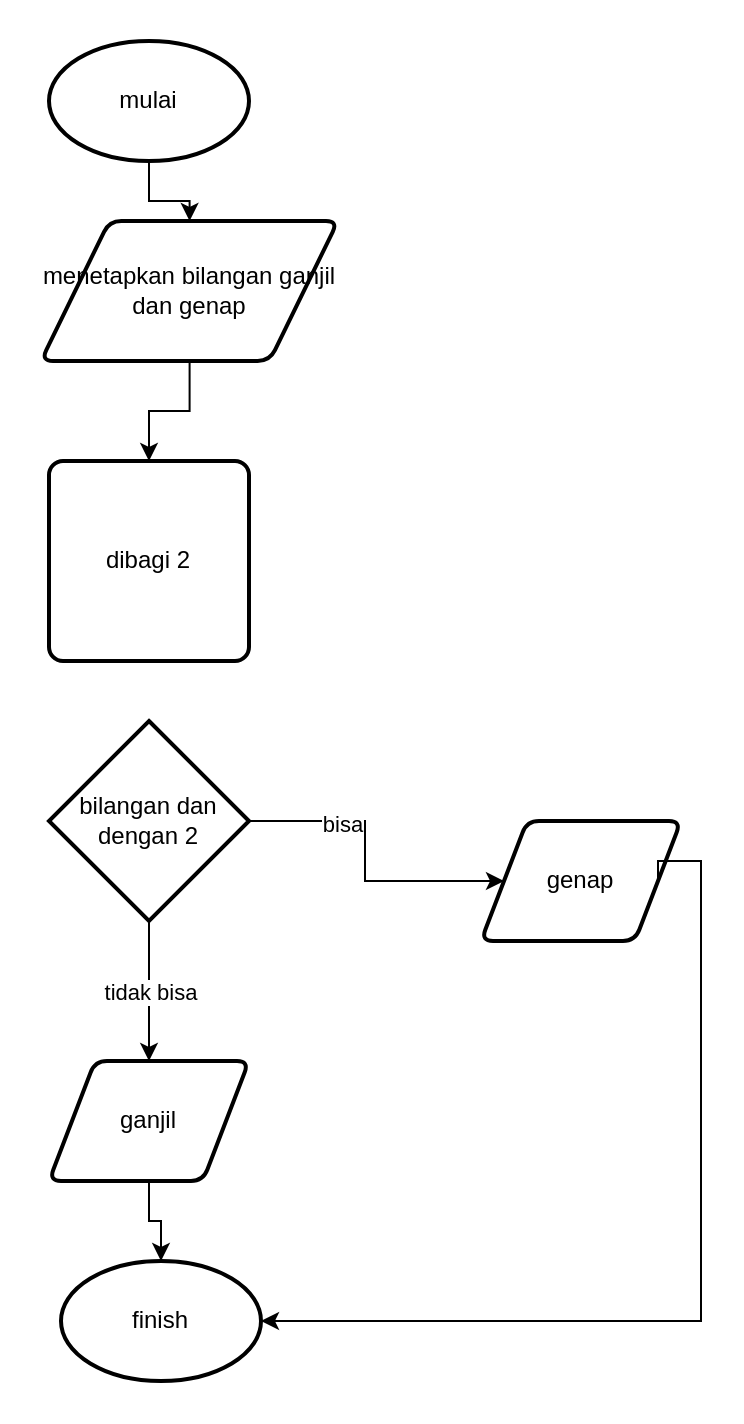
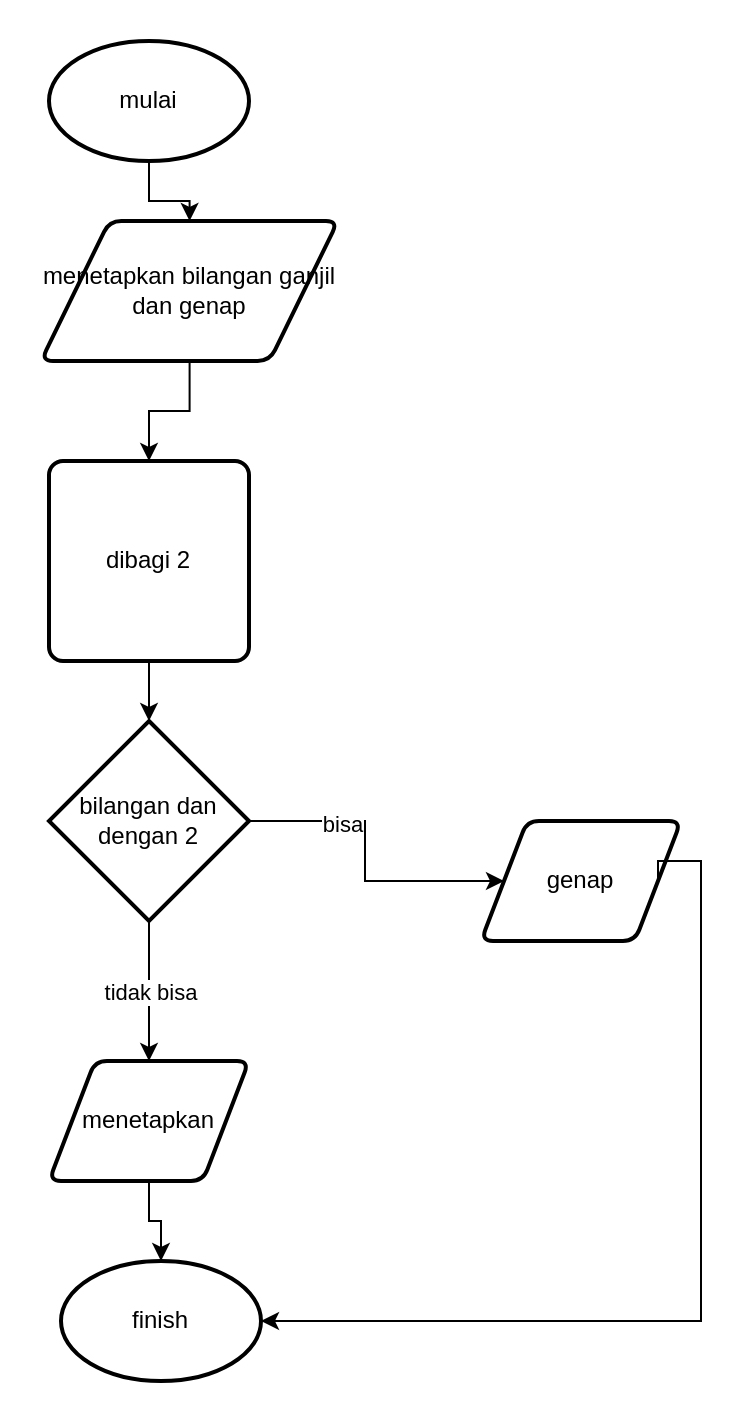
none -> (149, 698)
(149, 1121) -> (149, 1121)
